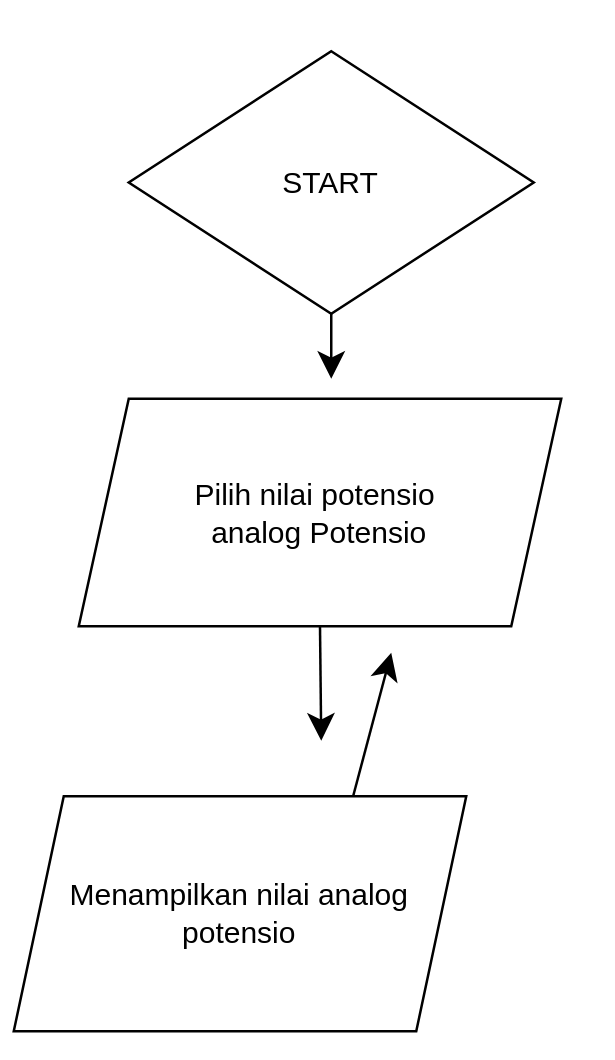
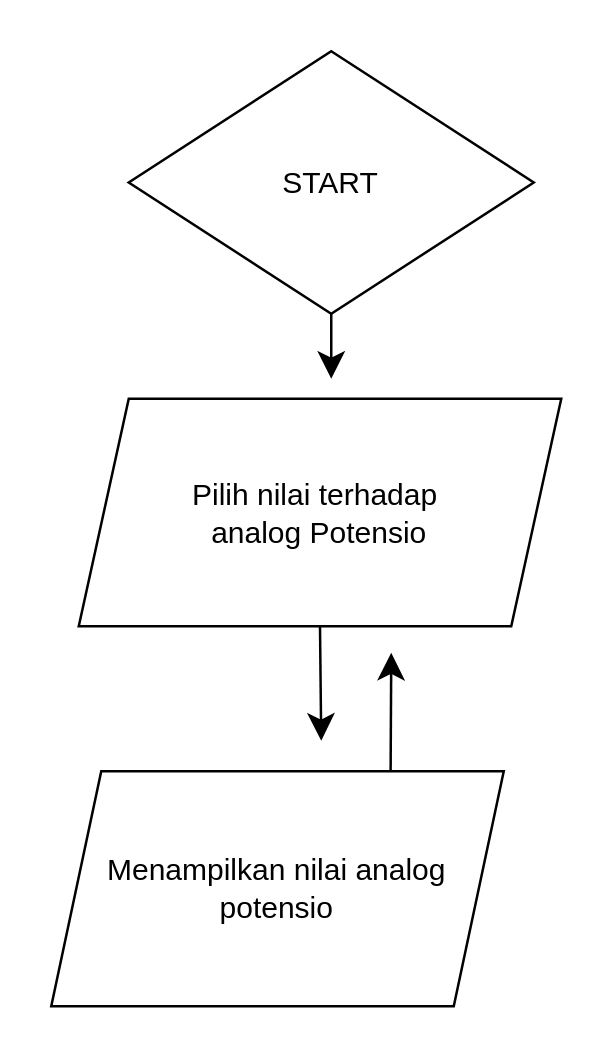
(320, 514) -> (320, 514)
(240, 914) -> (278, 889)
